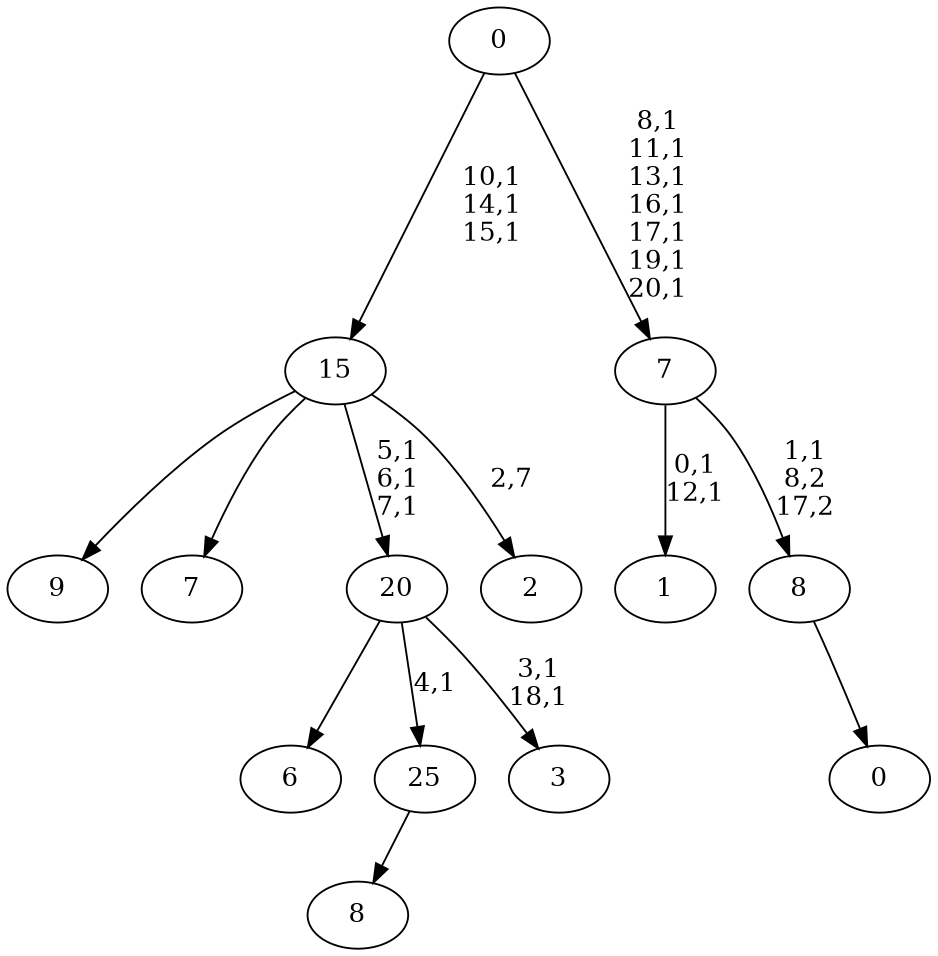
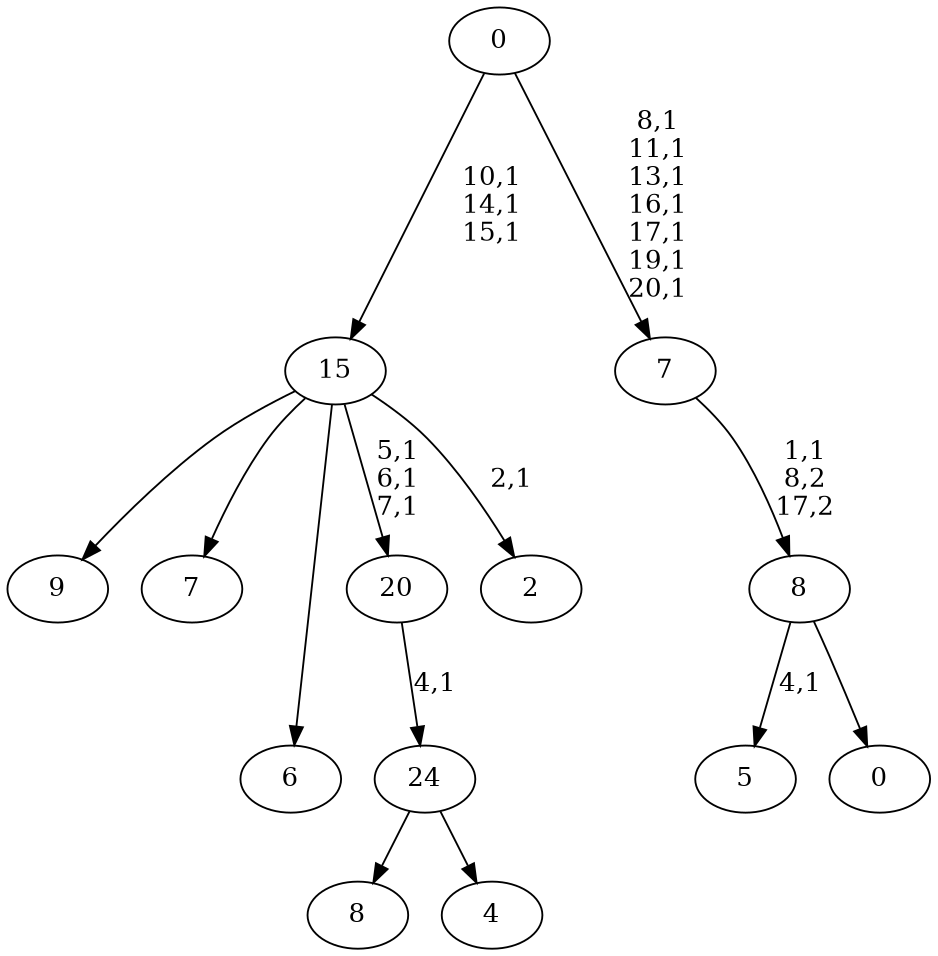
(512, 480) -> (512, 480)
(665, 589) -> none
(349, 676) -> (314, 565)
(425, 779) -> (425, 779)
(559, 779) -> none
none -> (746, 779)
none -> (492, 915)
